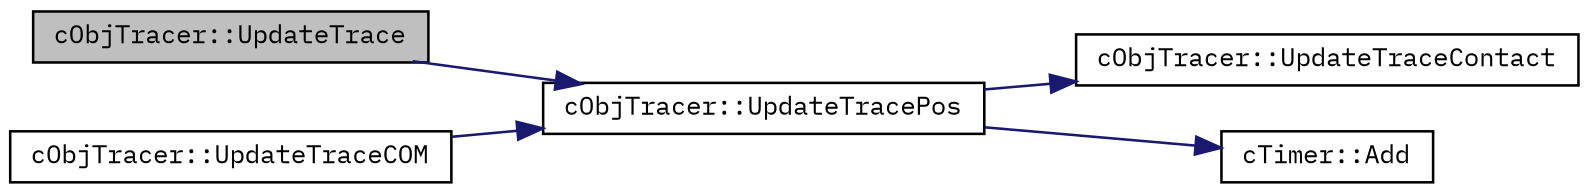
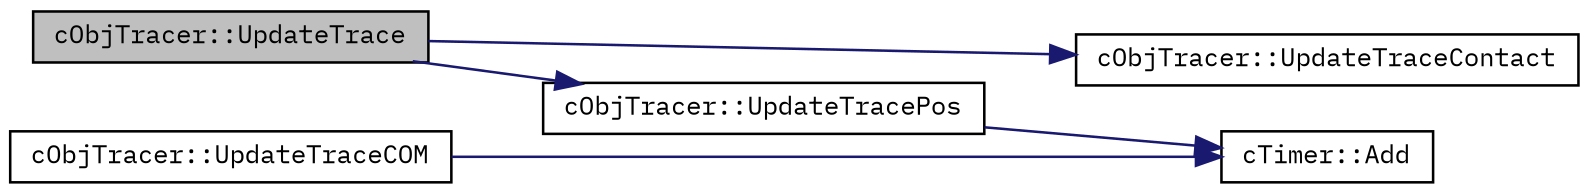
(1017, 87) -> (739, 48)
(485, 134) -> (824, 157)
